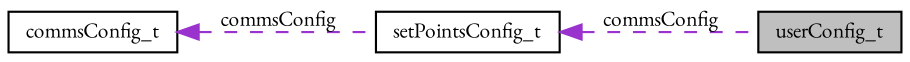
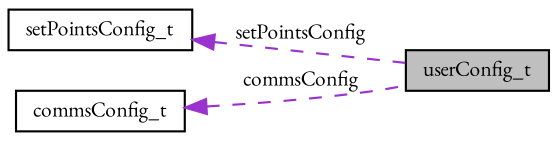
(659, 20) -> (299, 33)
(287, 32) -> (307, 99)
